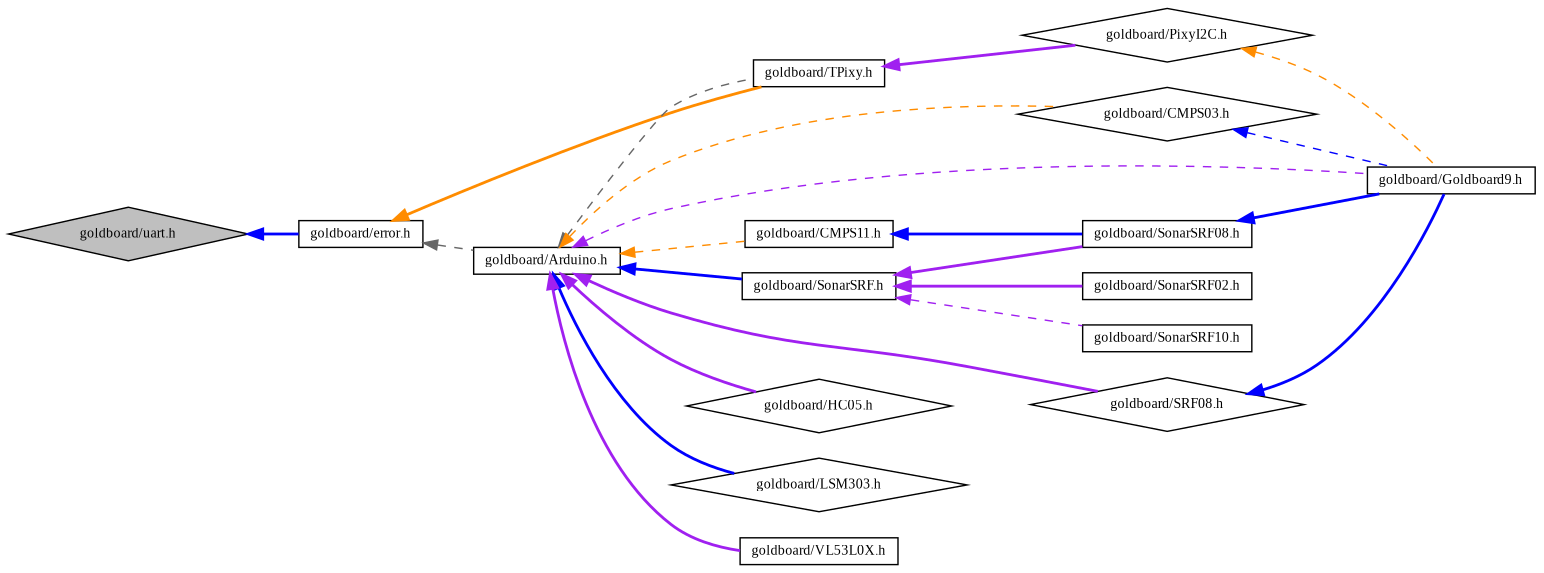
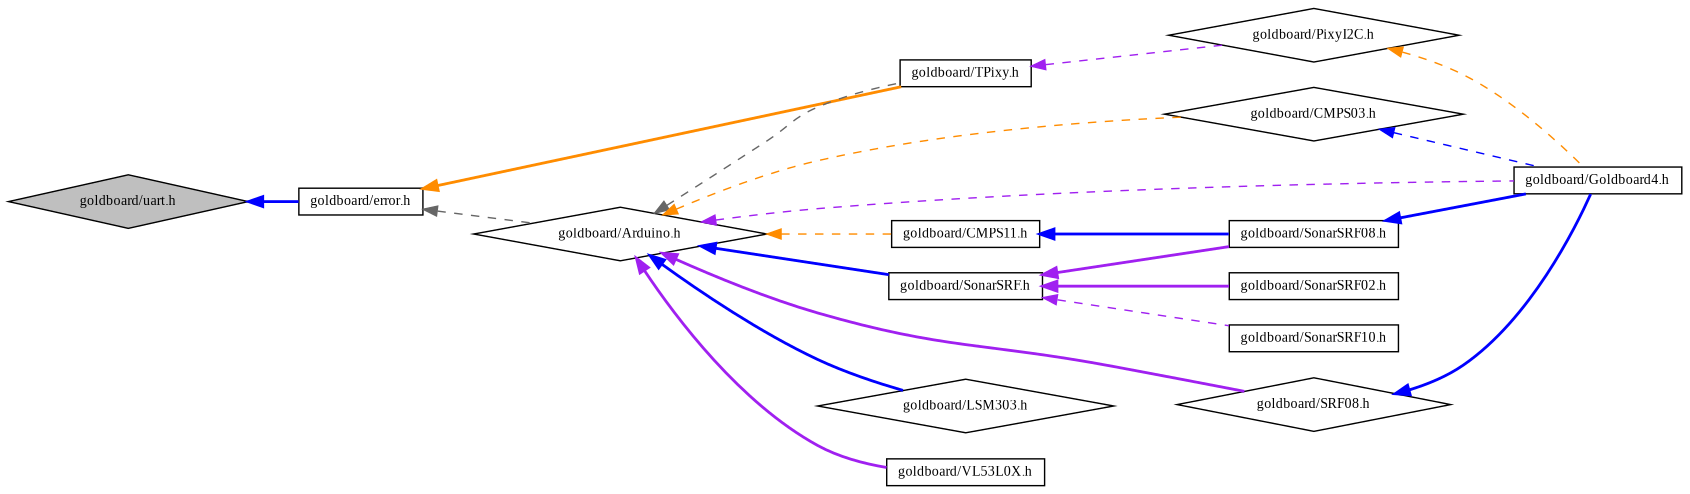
(987, 55) -> (1134, 55)
(1451, 180) -> (1598, 180)
(547, 261) -> (620, 234)
(819, 406) -> none
